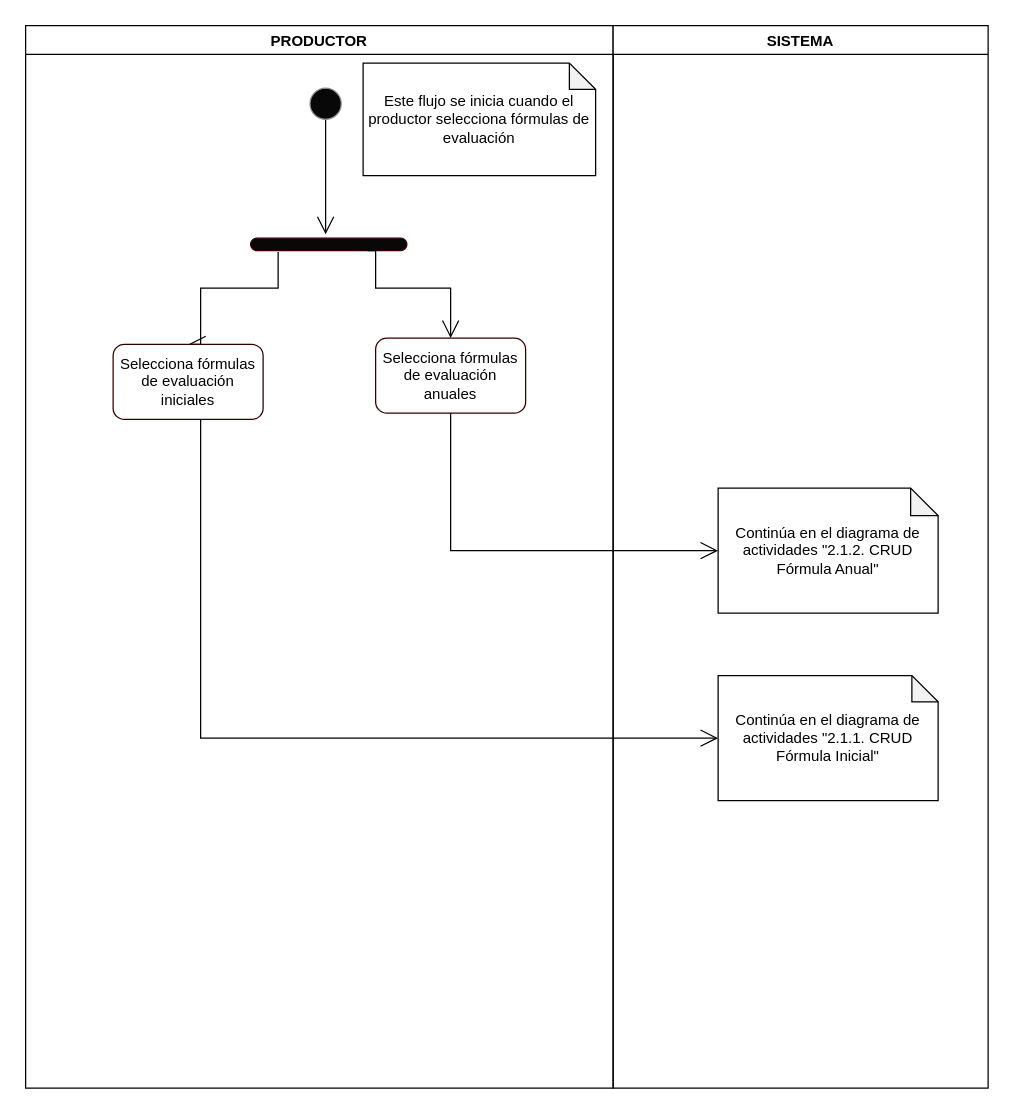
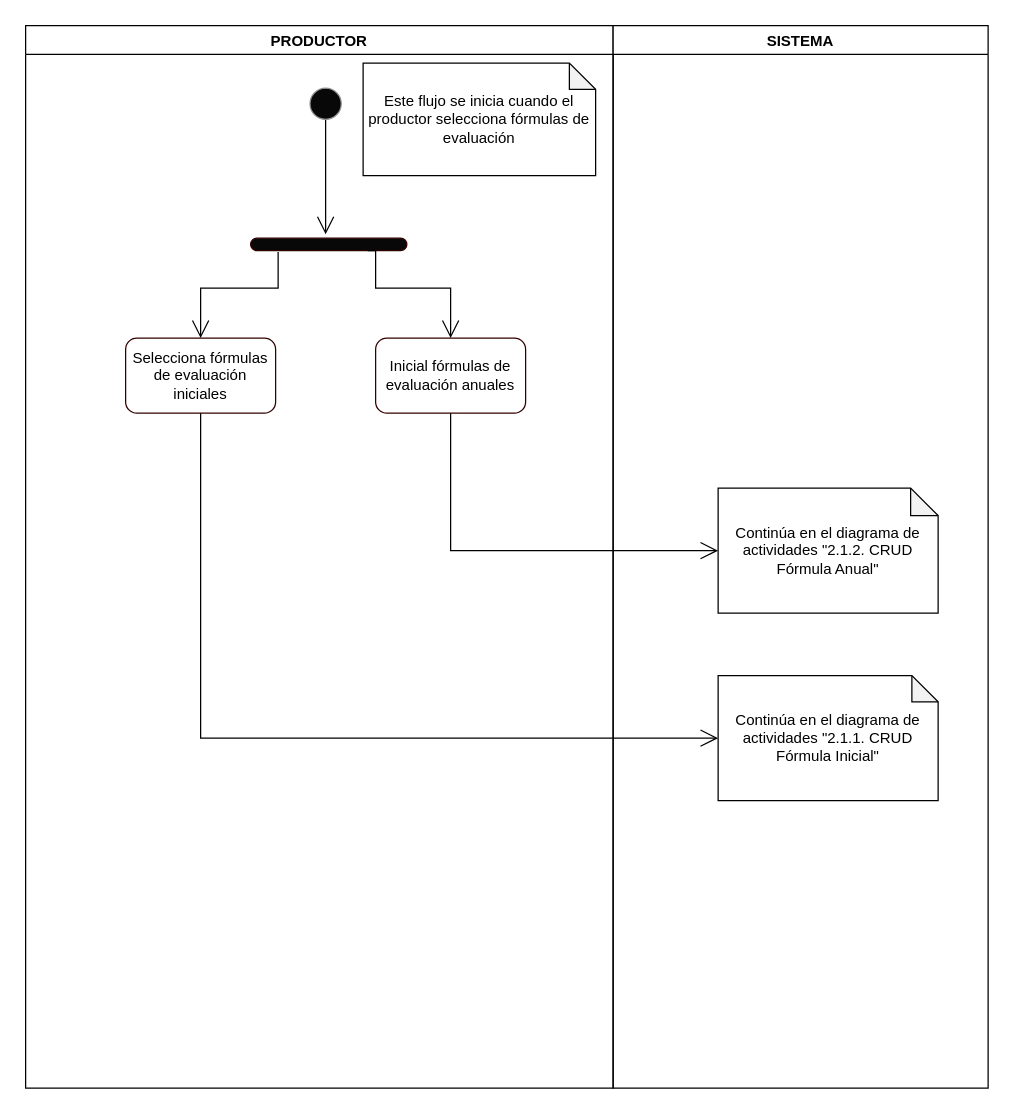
(451, 376) -> (451, 376)
(188, 382) -> (201, 376)
